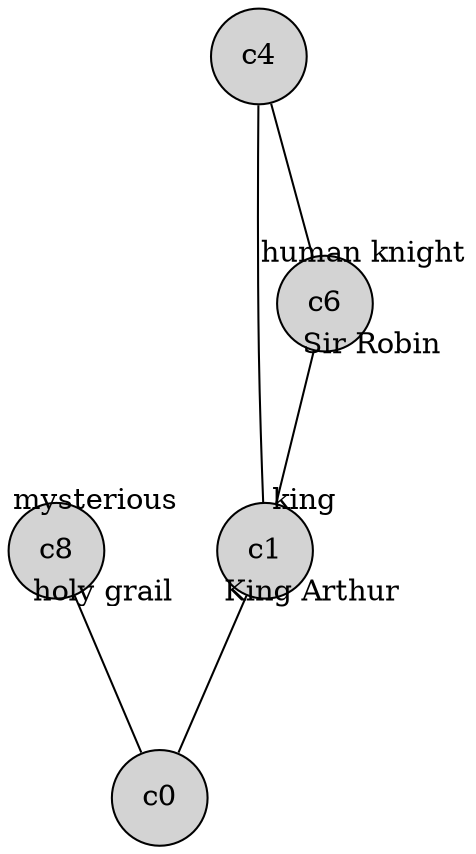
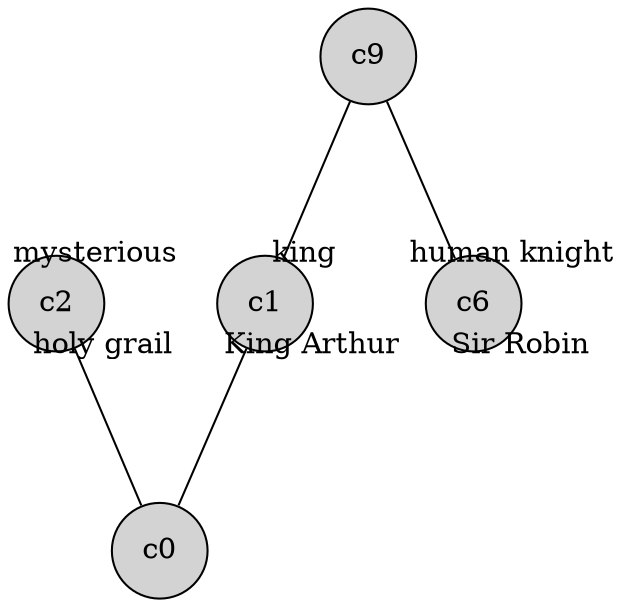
(259, 56) -> (368, 56)
(295, 427) -> none
(56, 551) -> (56, 304)
